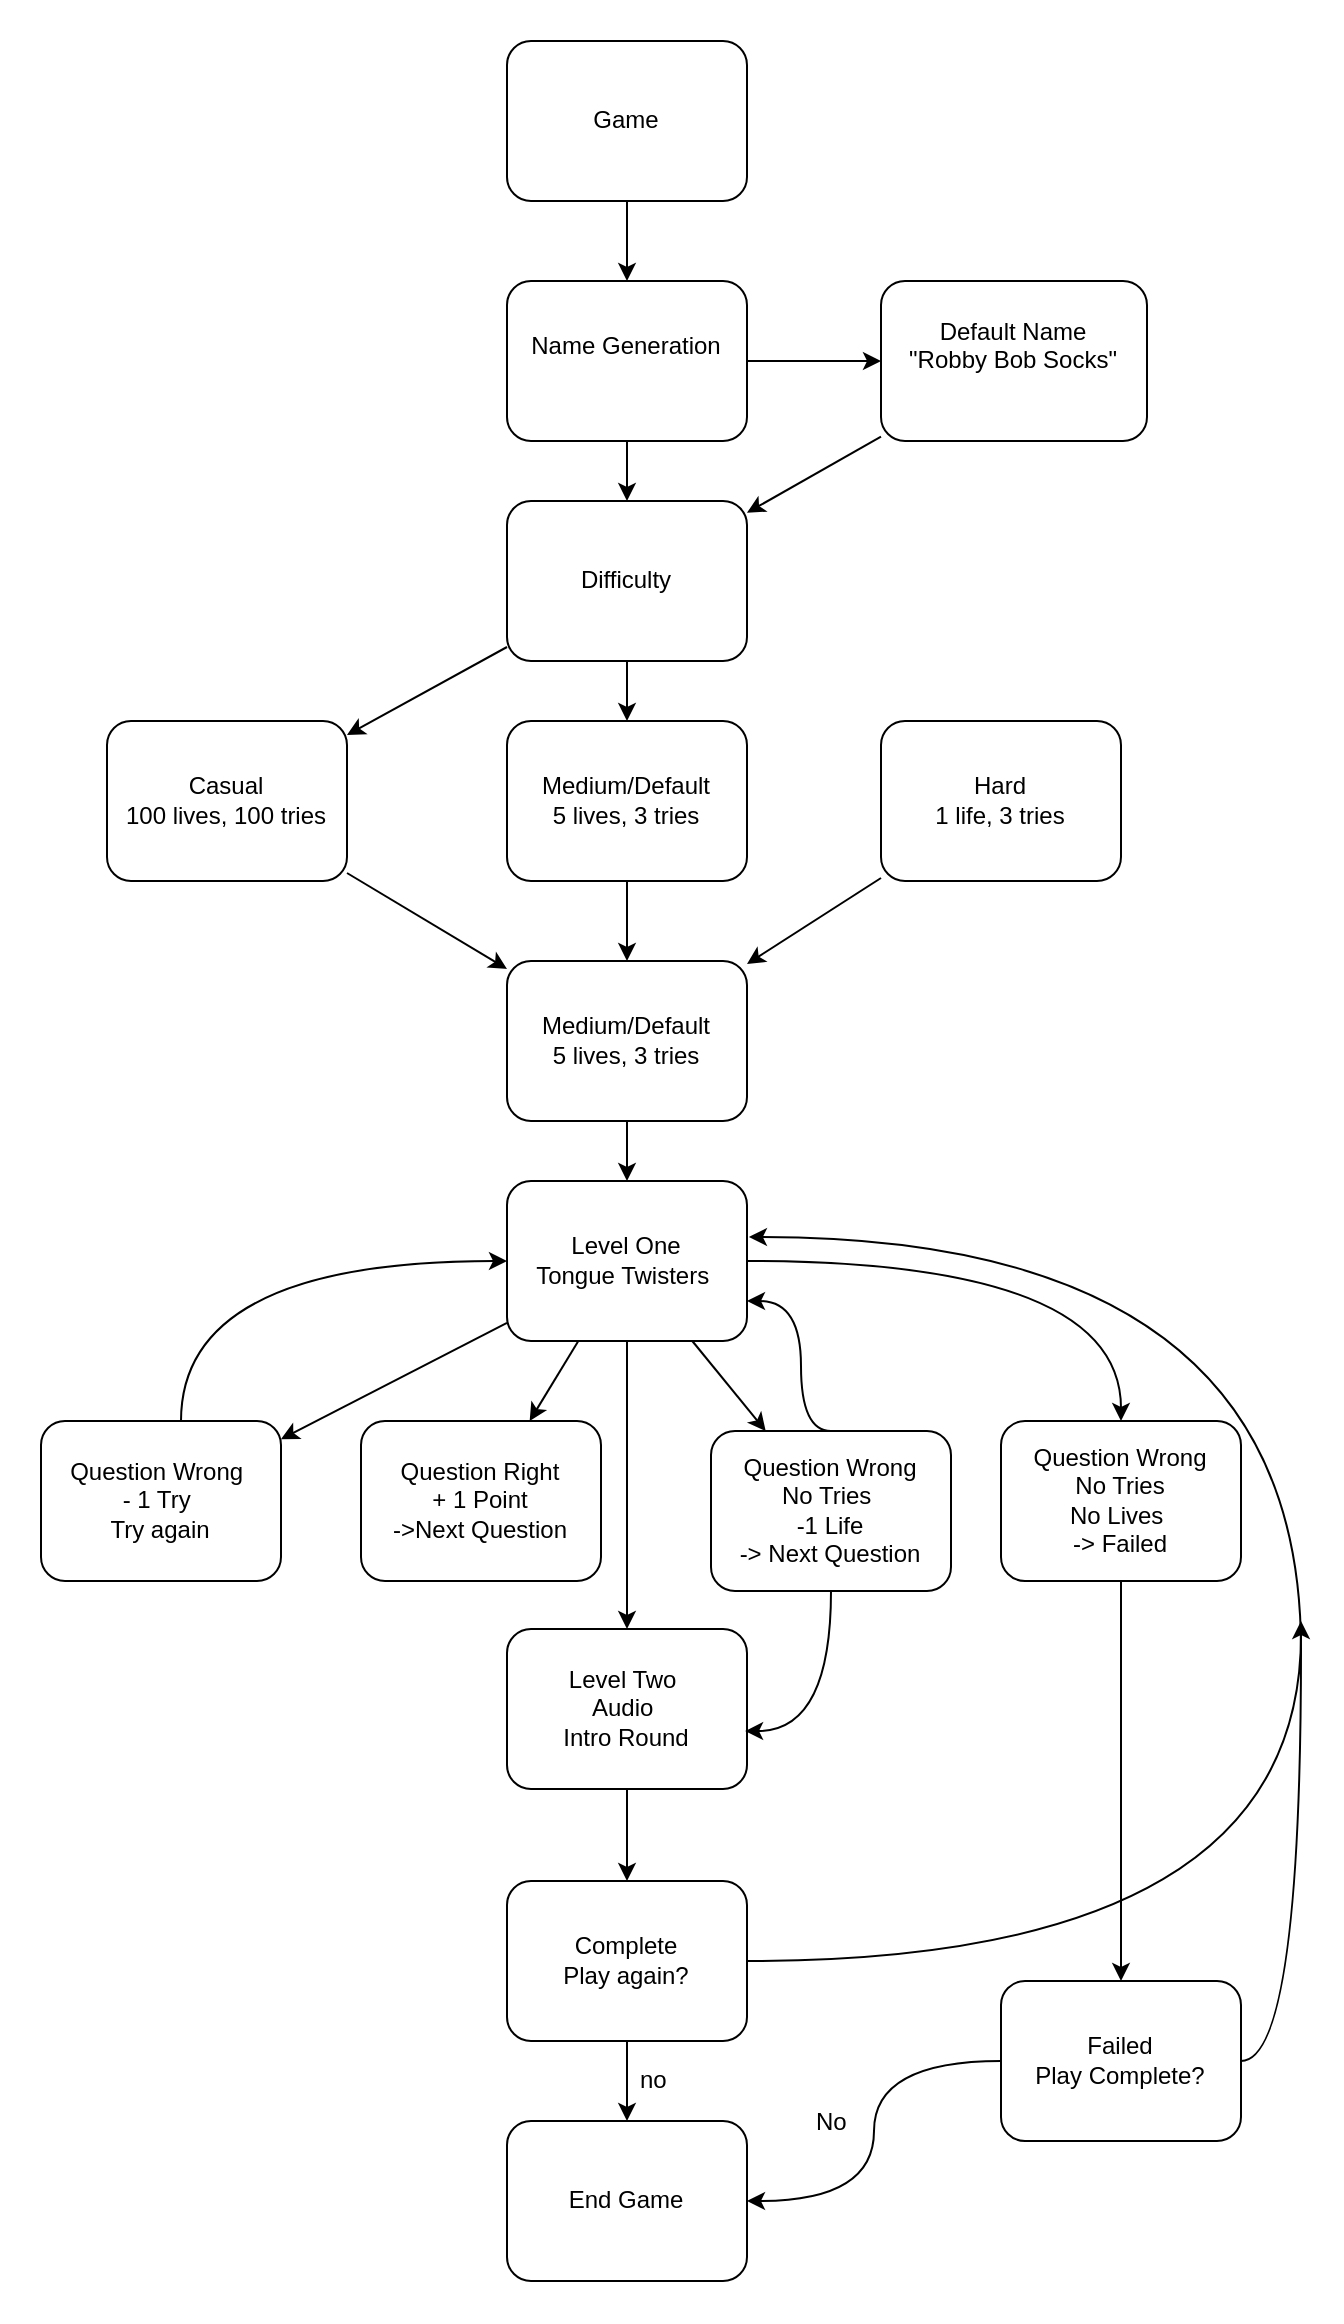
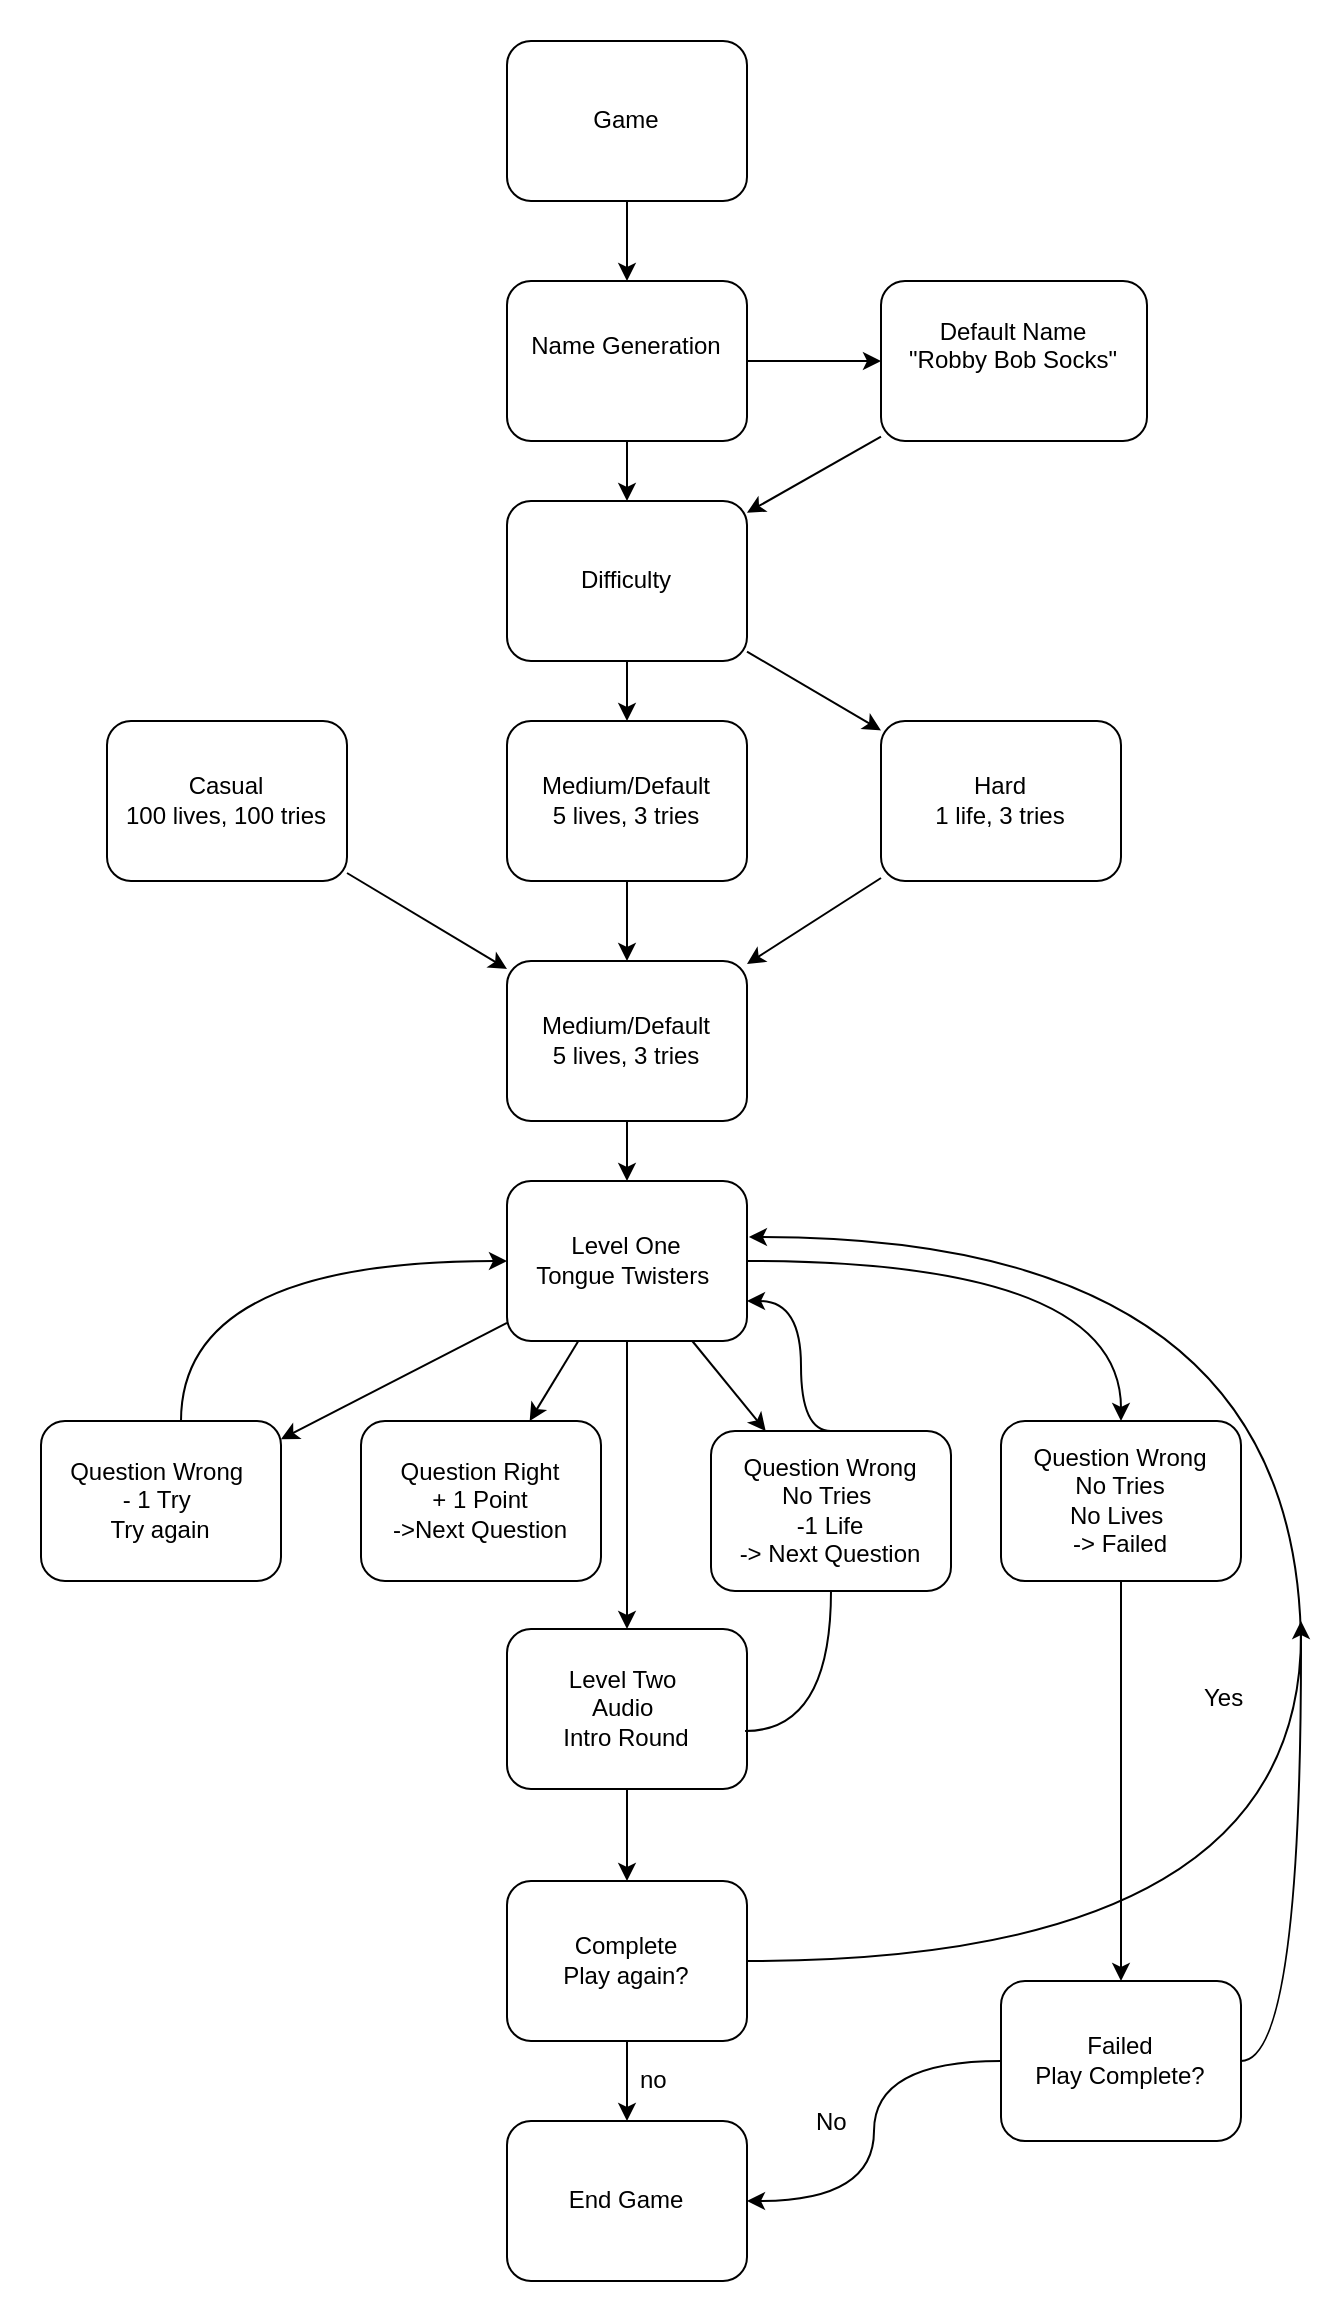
(433, 688) -> (809, 688)
(812, 1698) -> (806, 1700)
none -> (1241, 1709)
